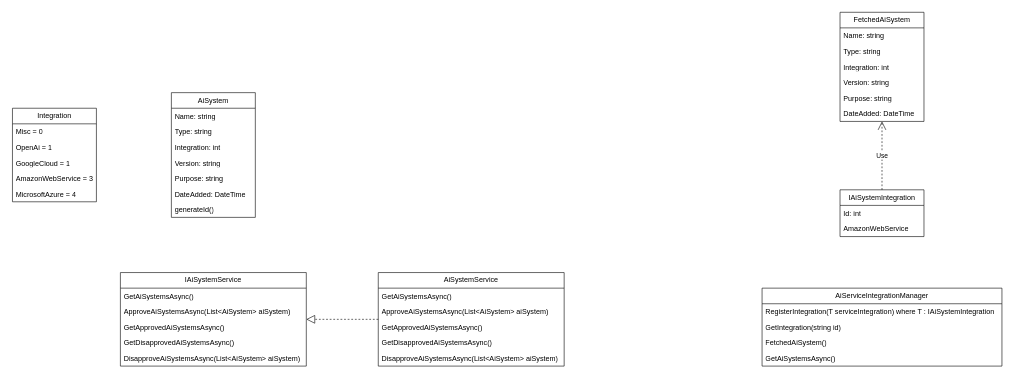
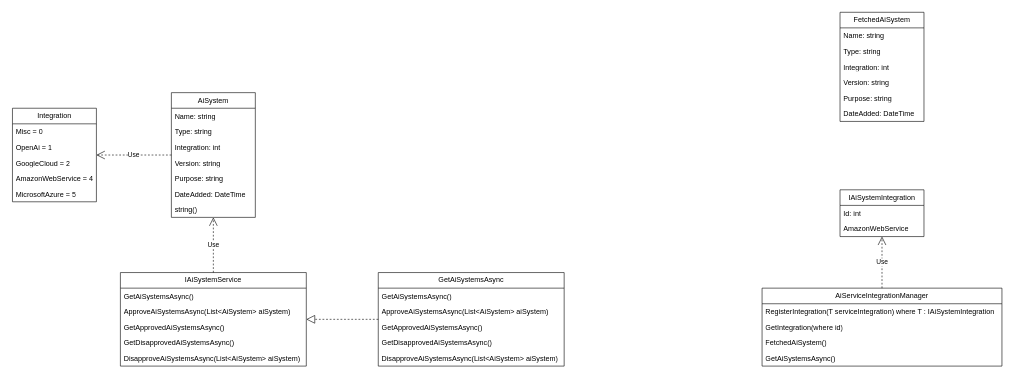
none -> (133, 155)
(882, 155) -> none
(42, 164) -> (42, 164)
(53, 179) -> (53, 179)
(49, 195) -> (49, 195)
(199, 210) -> (190, 210)
none -> (213, 244)
none -> (882, 261)
(471, 281) -> (471, 281)
(813, 328) -> (811, 328)
